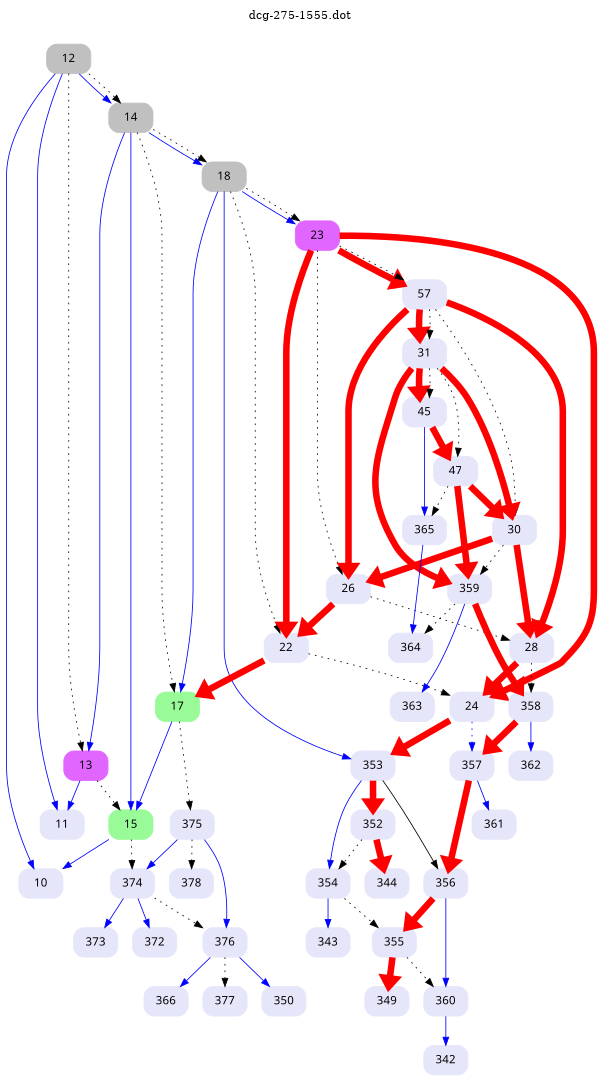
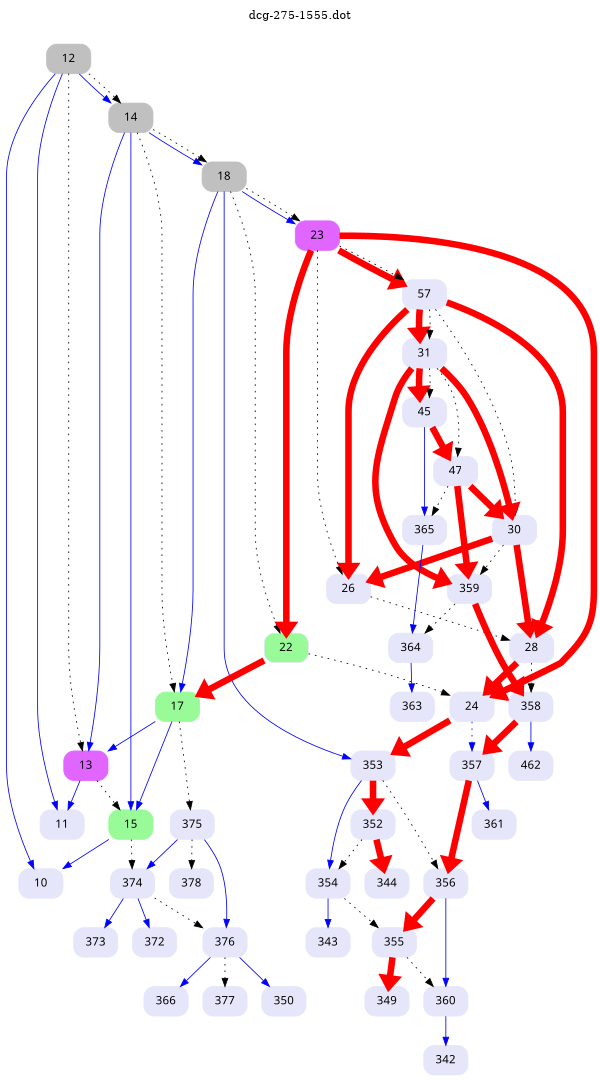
(320, 616) -> none
(448, 646) -> (411, 673)
(286, 648) -> (286, 648)
none -> (136, 733)
(531, 766) -> (531, 766)
(409, 820) -> (409, 820)
